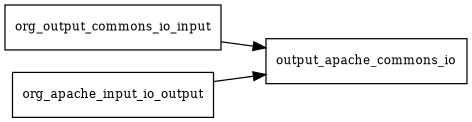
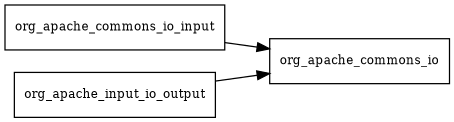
(113, 27) -> (115, 27)
(366, 61) -> (360, 61)
